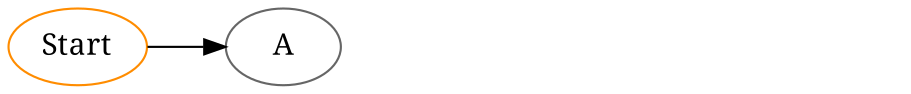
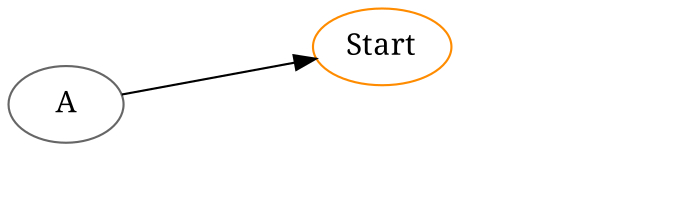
(176, 47) -> (208, 79)
